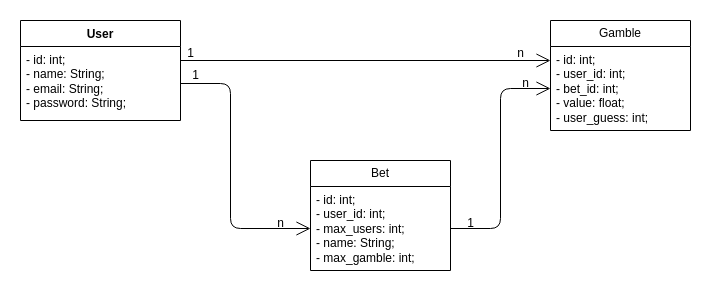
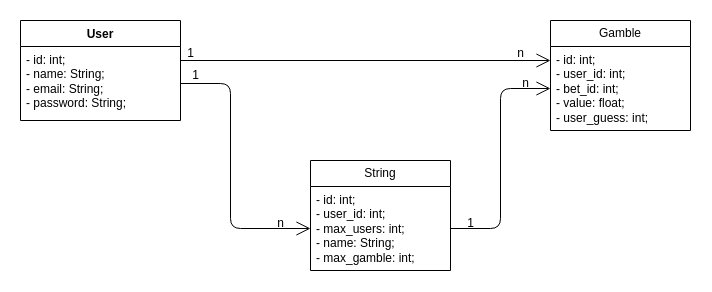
(381, 174) -> (381, 174)
